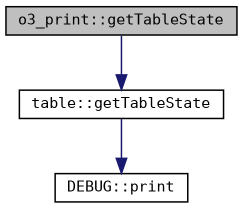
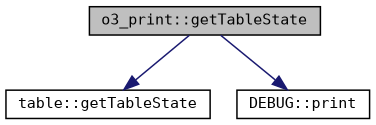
(121, 139) -> (248, 58)
